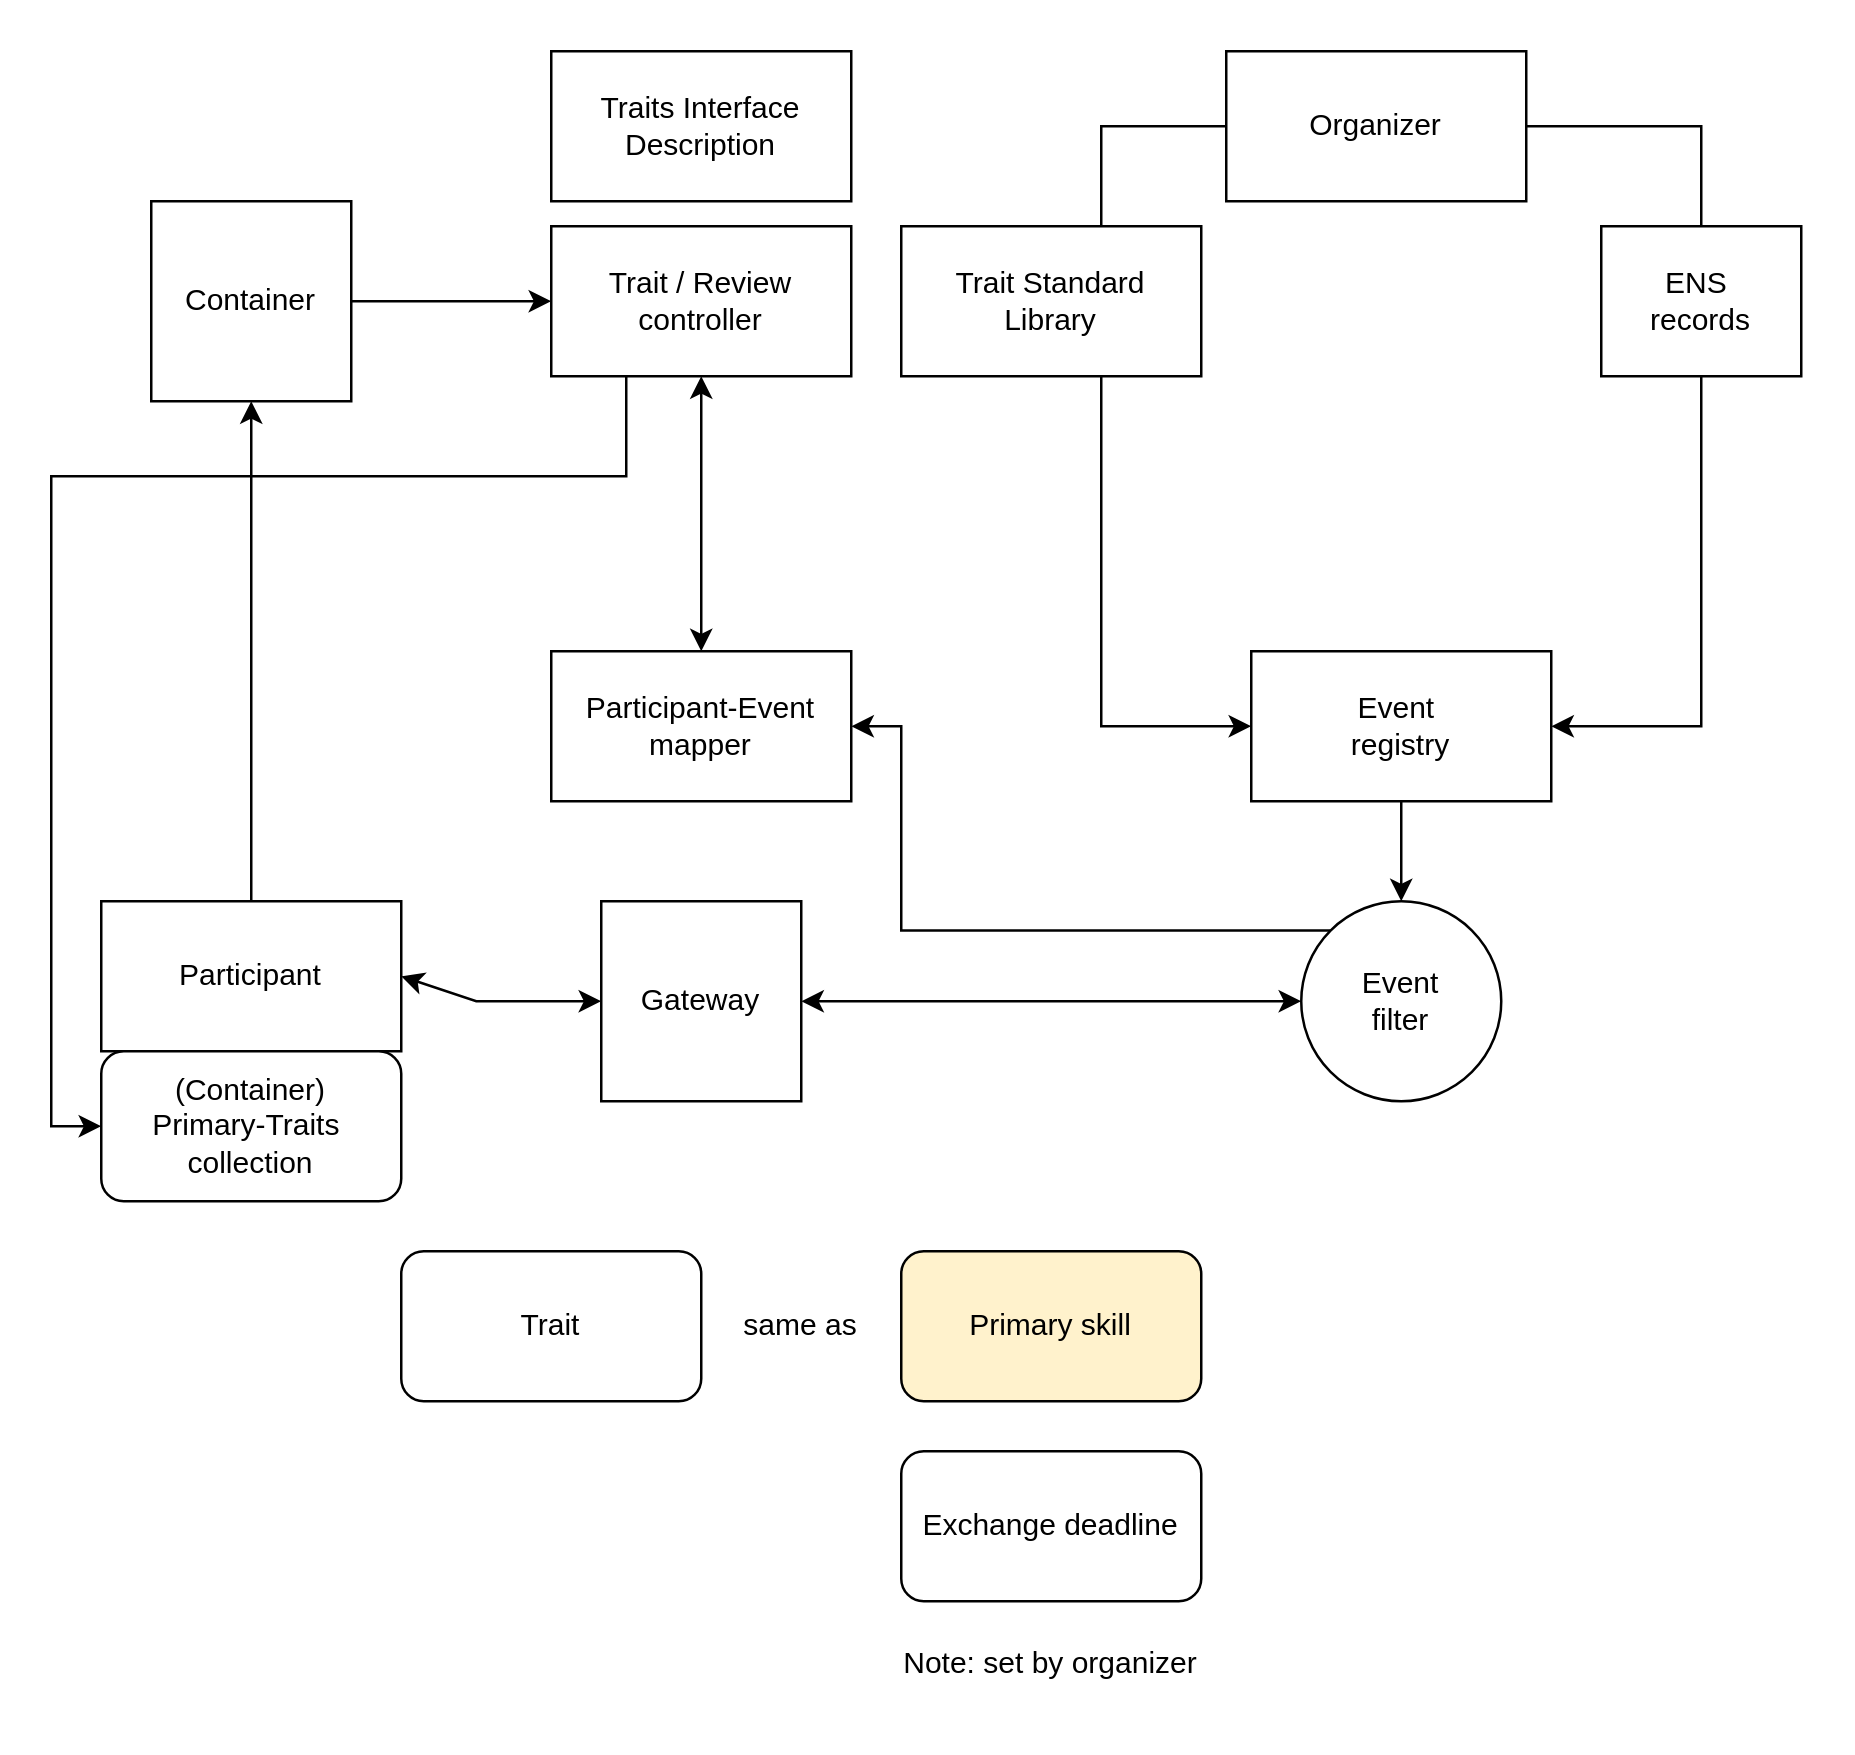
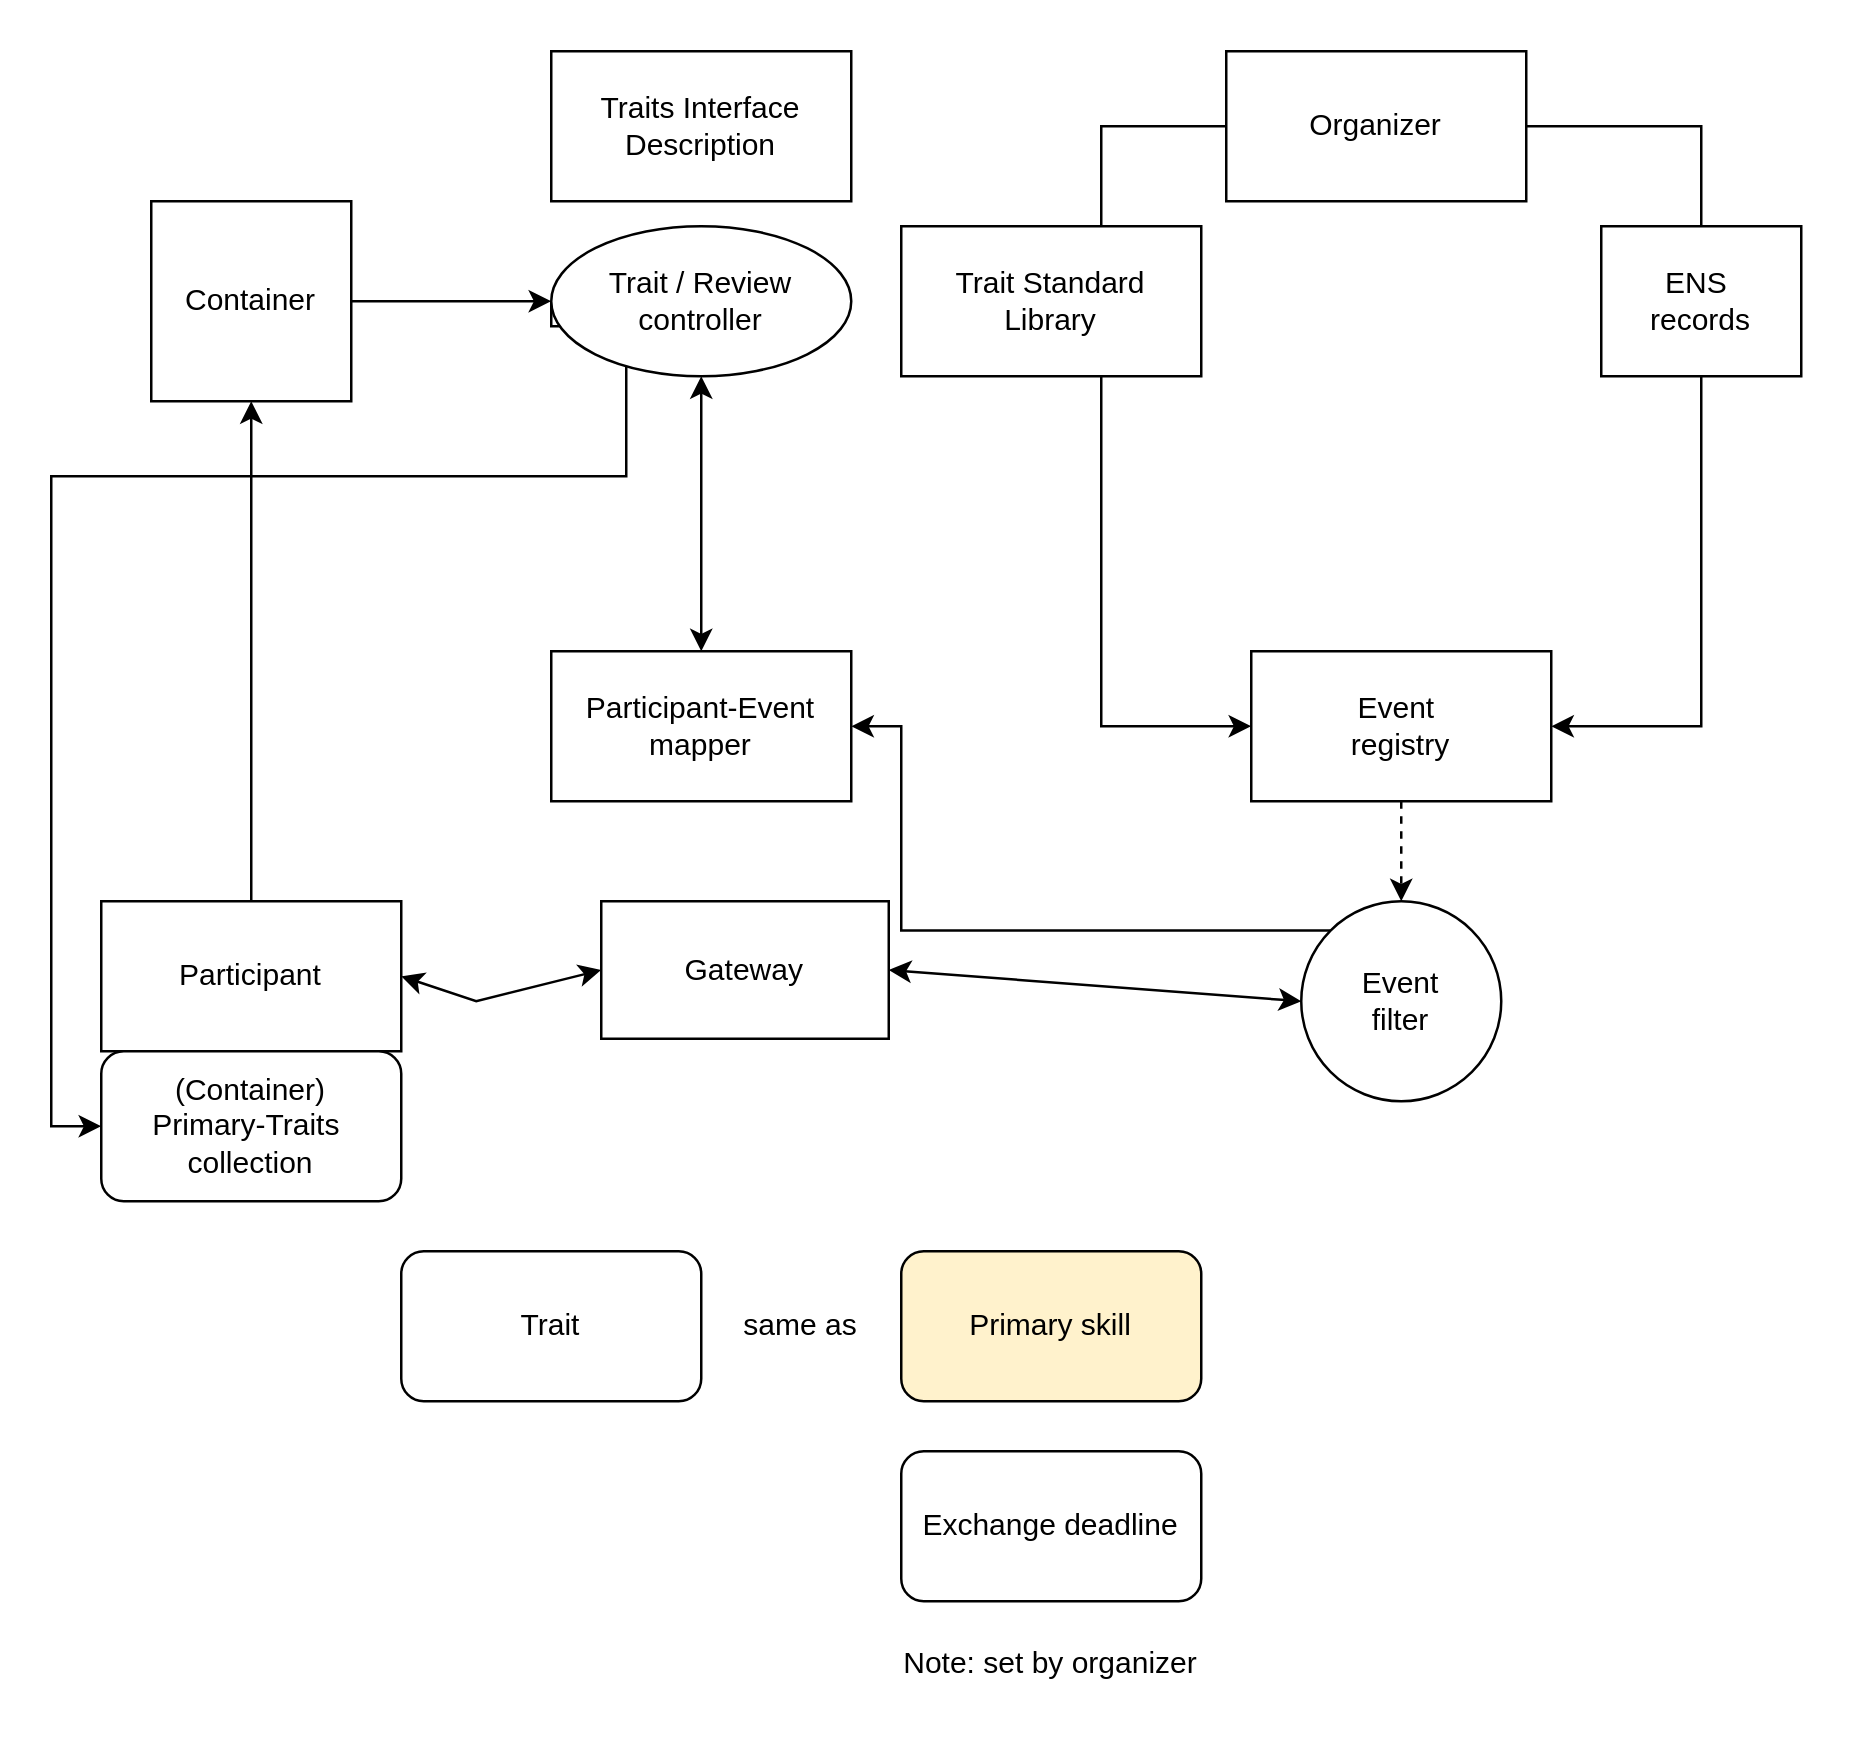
(701, 301) -> (701, 301)
(1401, 842) -> (1401, 842)
(701, 1001) -> (745, 970)
